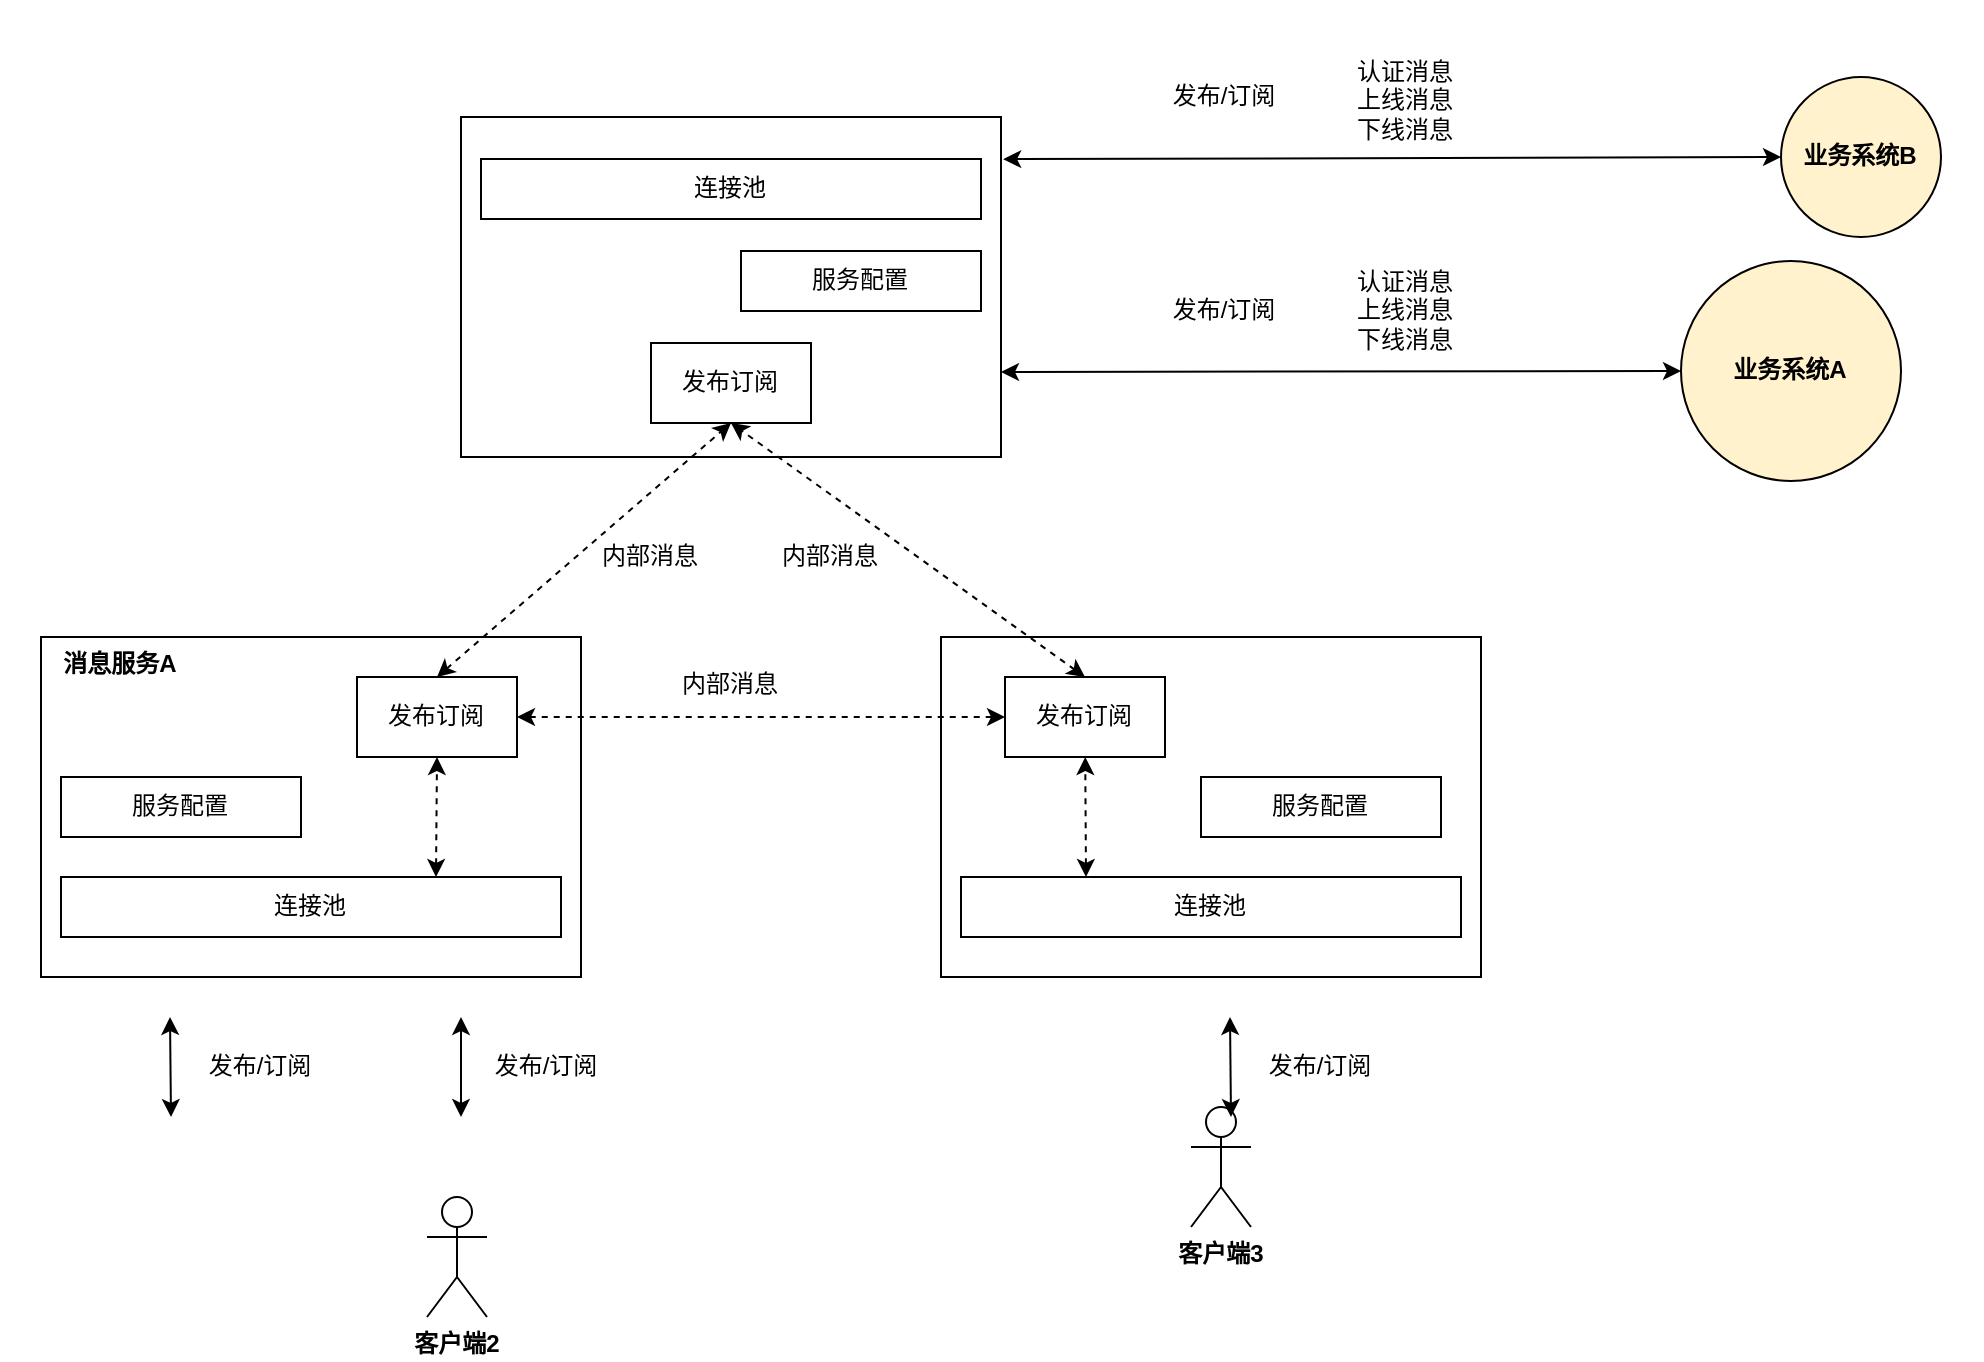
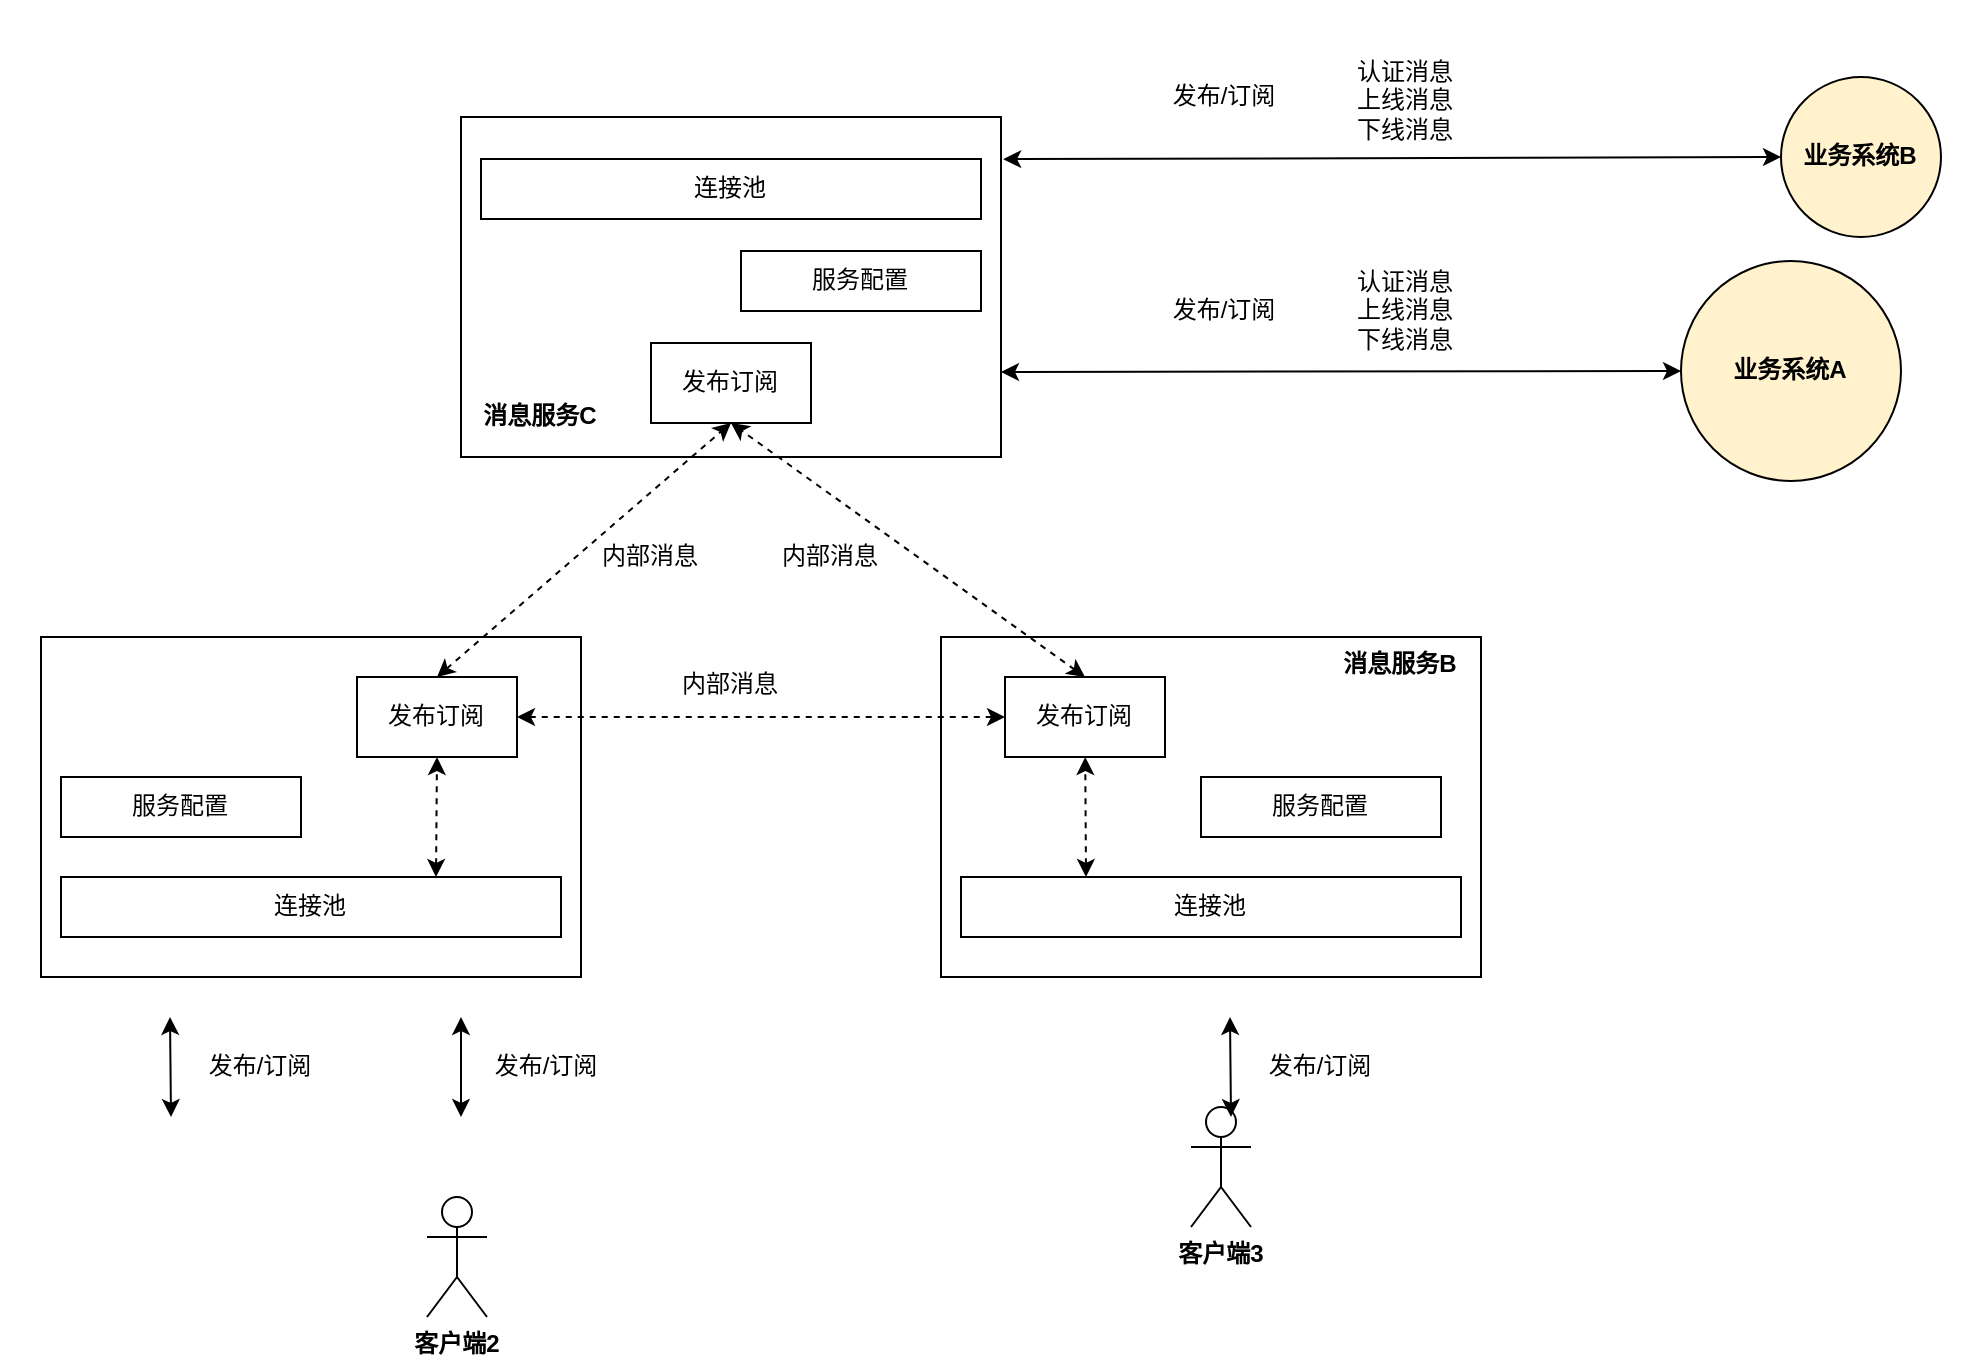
none -> (541, 417)
(121, 665) -> none
none -> (1401, 665)
